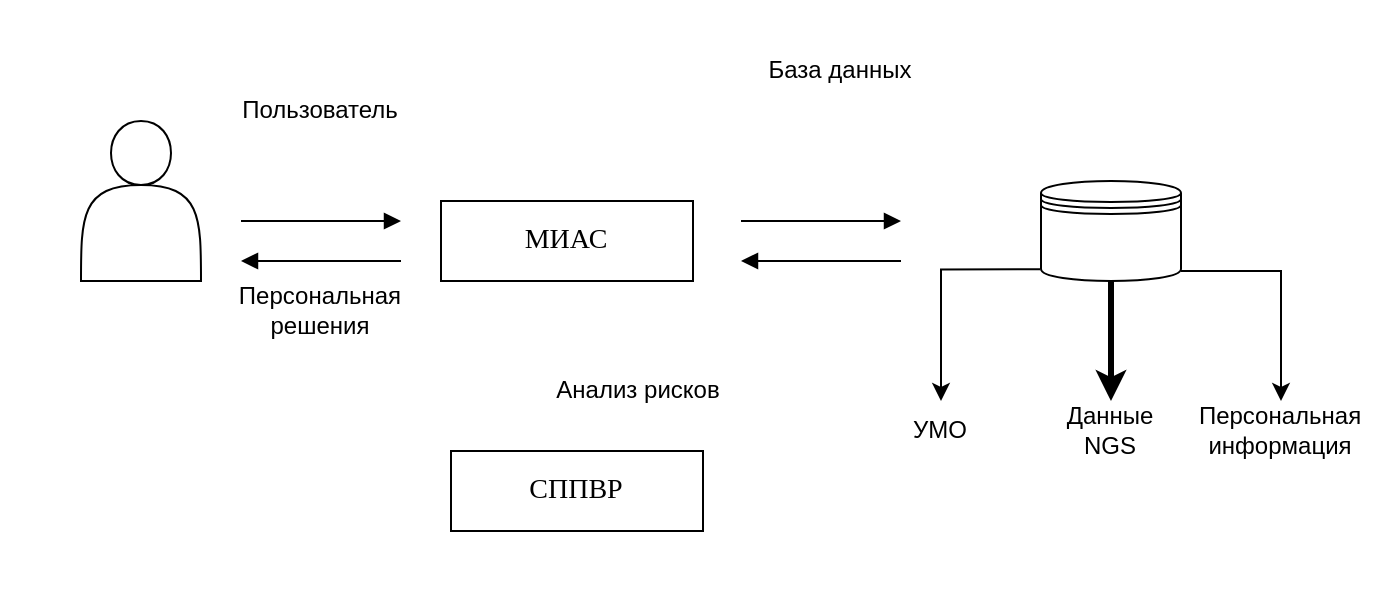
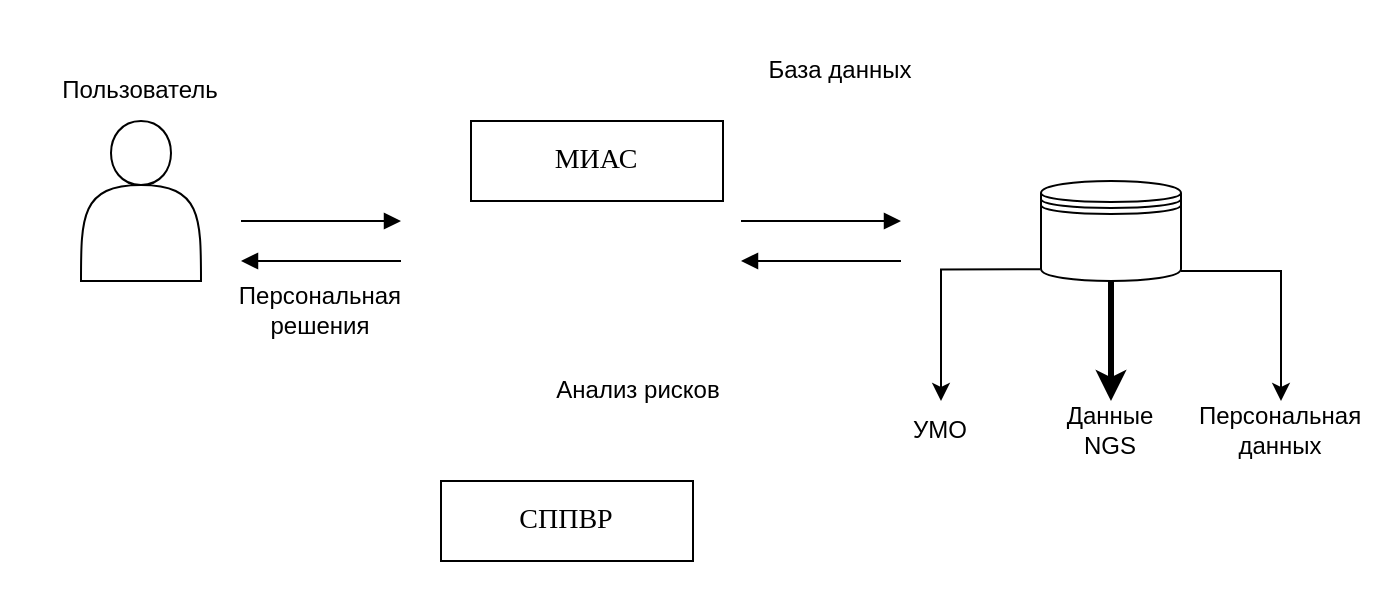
(321, 111) -> (141, 91)
(567, 241) -> (597, 161)
(1281, 431) -> (1281, 431)
(577, 491) -> (567, 521)
